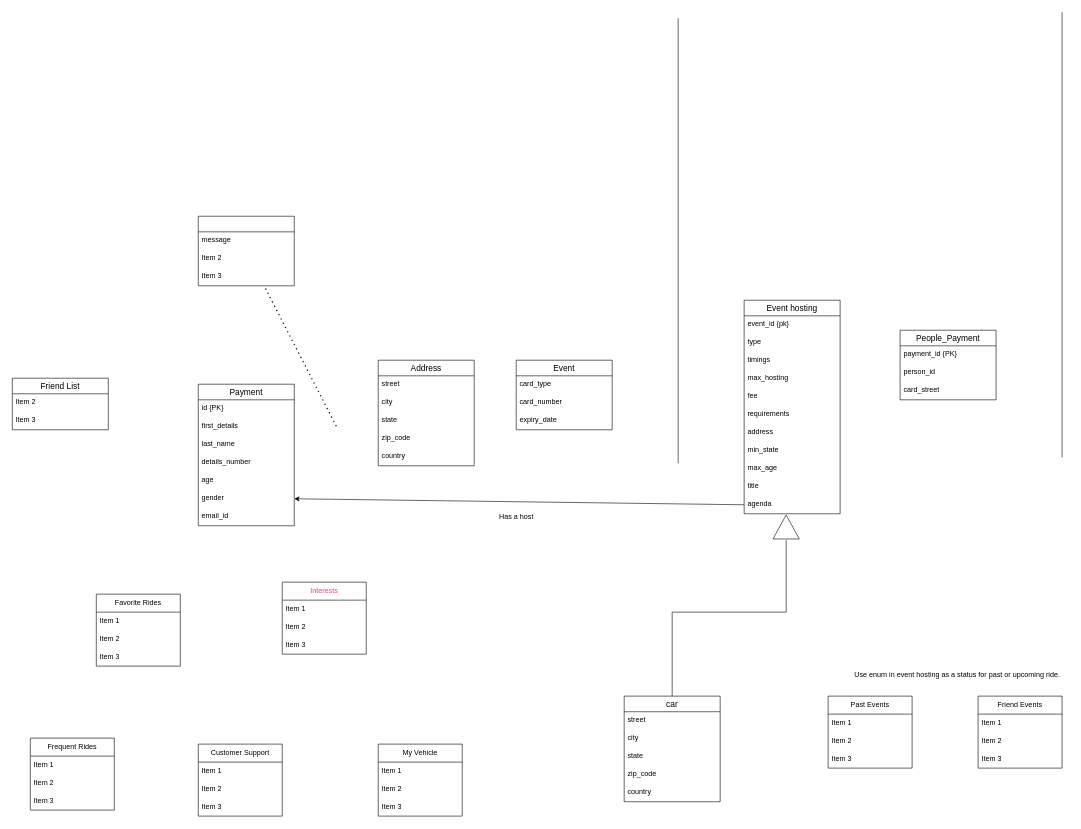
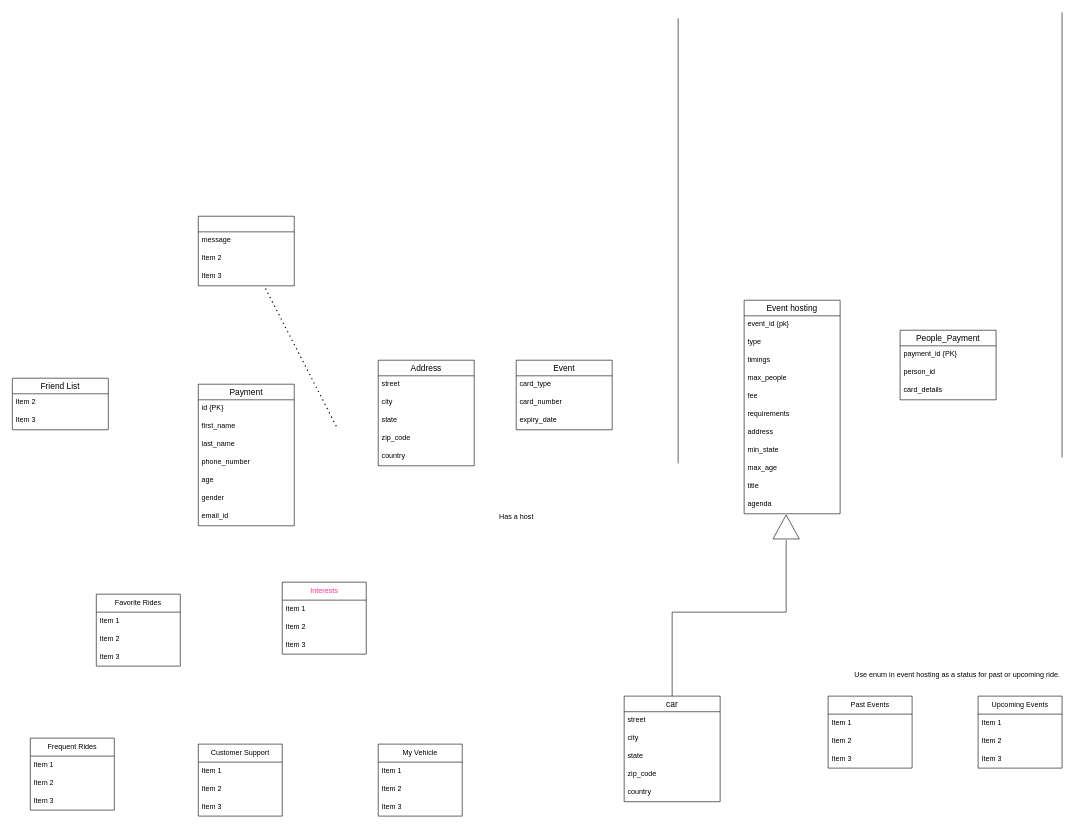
(769, 378) -> (767, 378)
(926, 390) -> (926, 390)
(225, 426) -> (221, 426)
(228, 462) -> (226, 462)
(724, 505) -> none
(1020, 705) -> (1020, 705)
